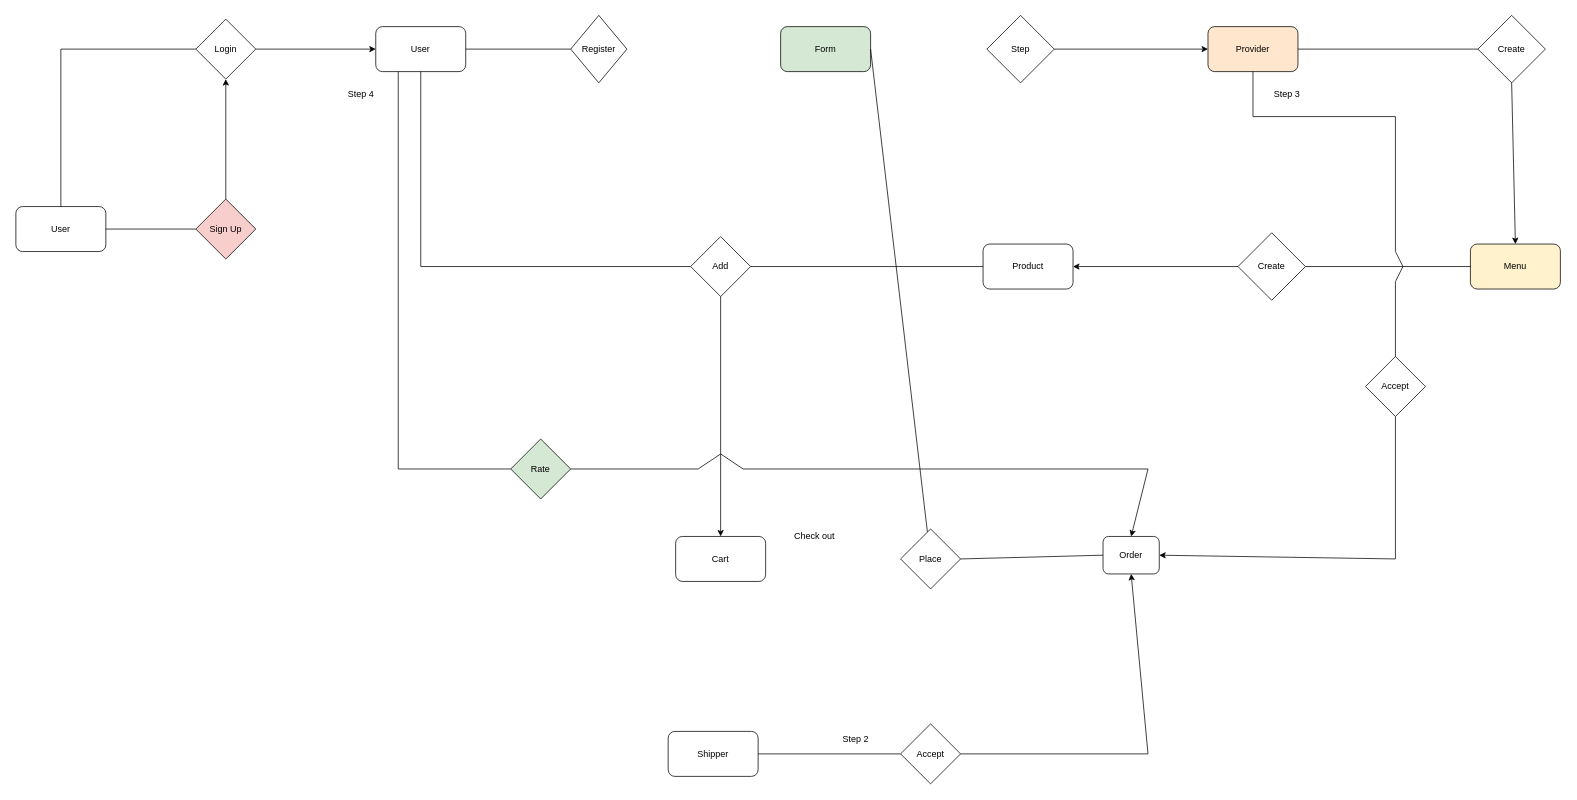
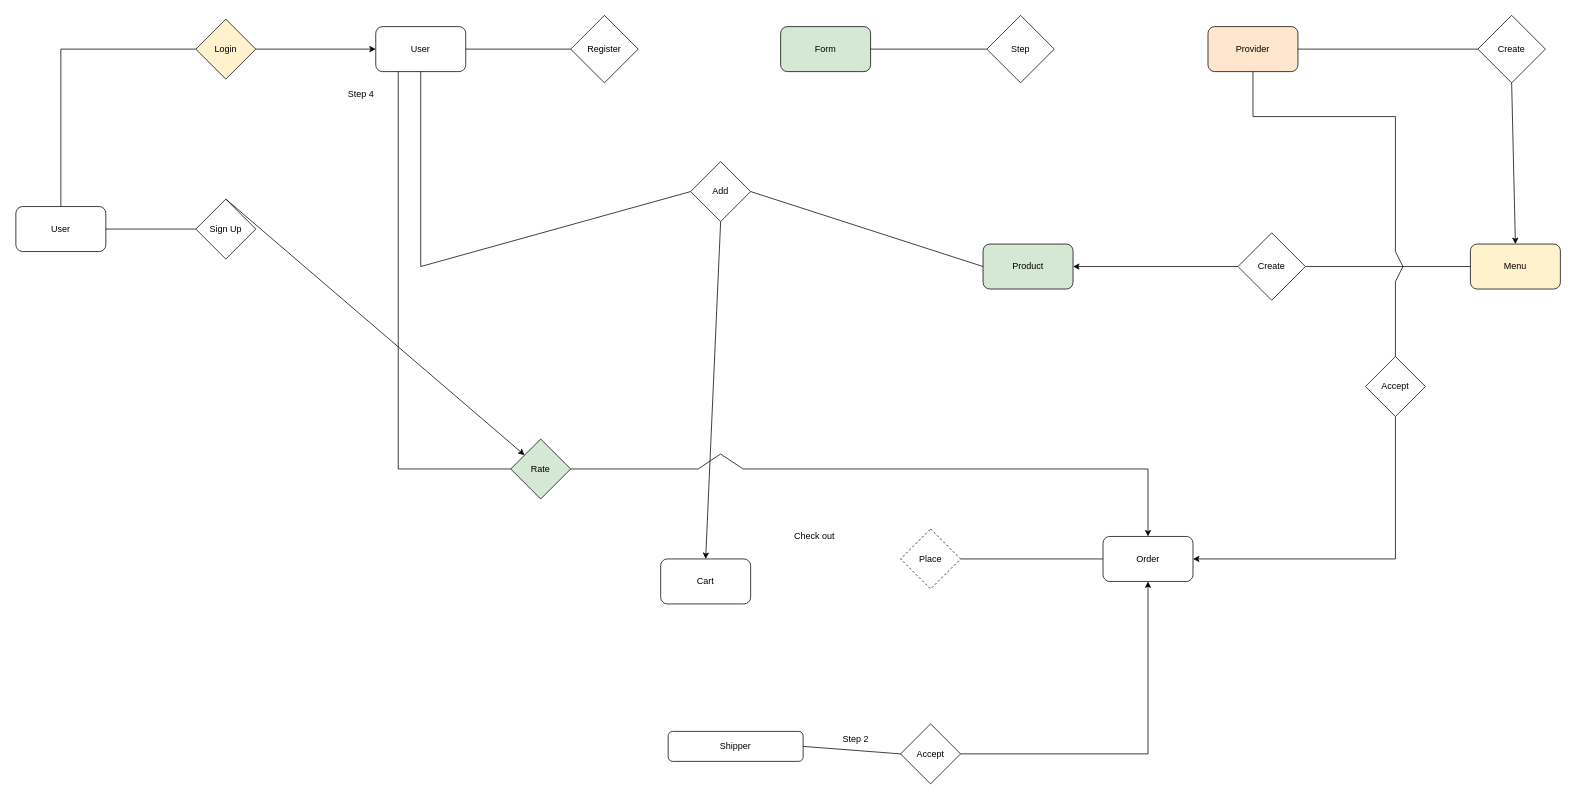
(225, 49) -> (225, 49)
(599, 49) -> (604, 49)
(1201, 49) -> none
(1287, 94) -> none
(225, 142) -> (373, 326)
(225, 229) -> (225, 229)
(720, 267) -> (720, 192)
(1028, 267) -> (1028, 267)
(899, 291) -> (929, 49)
(1131, 555) -> (1148, 559)
(720, 559) -> (705, 582)
(930, 559) -> (930, 559)
(713, 754) -> (735, 747)
